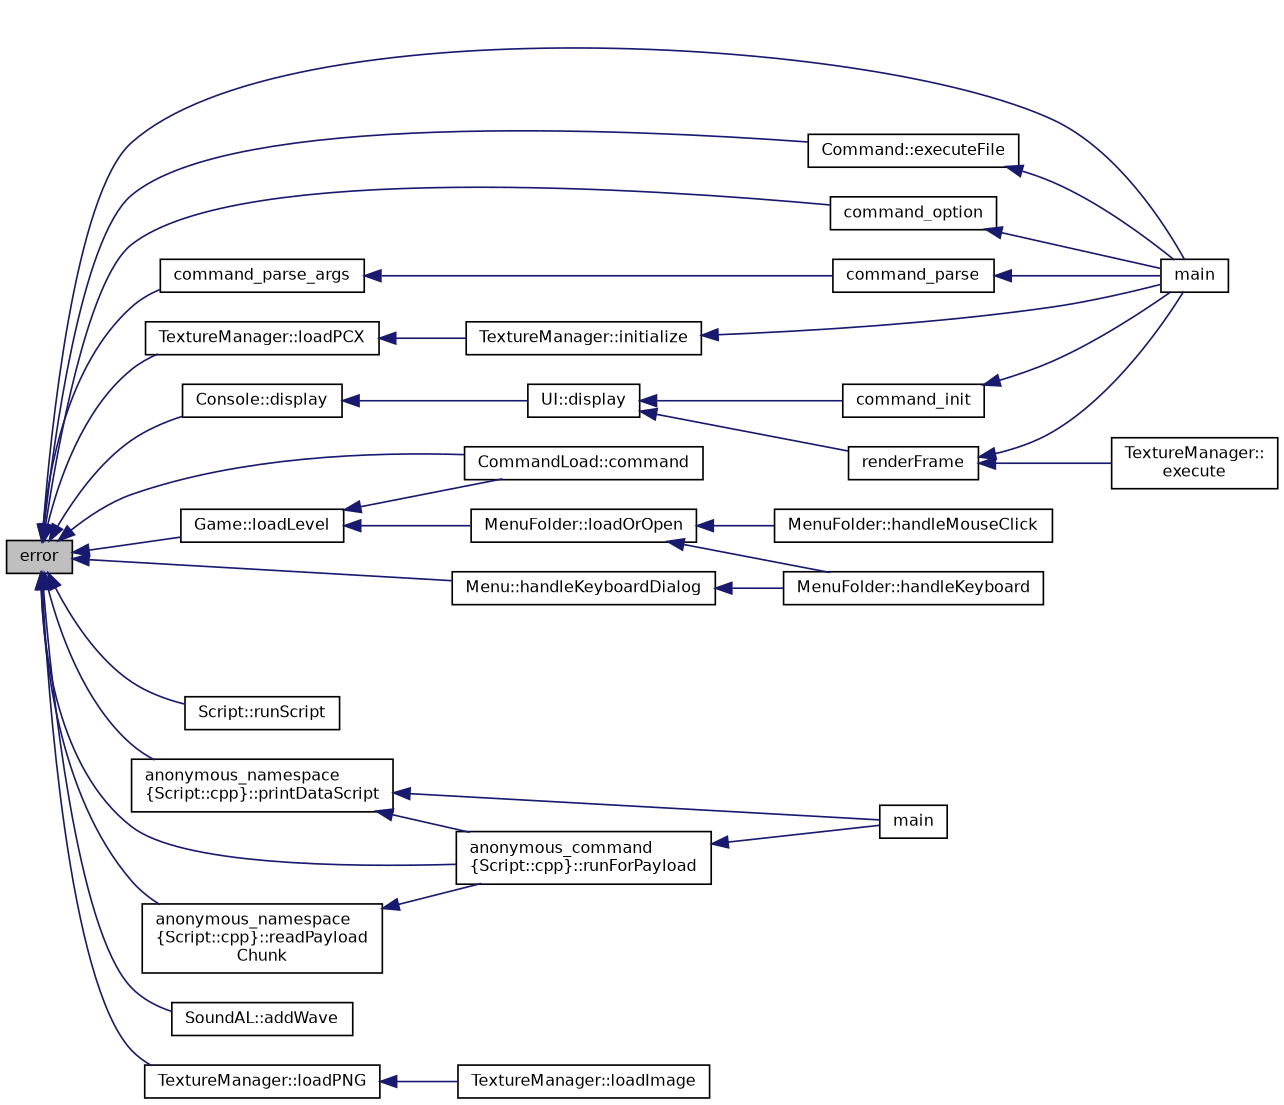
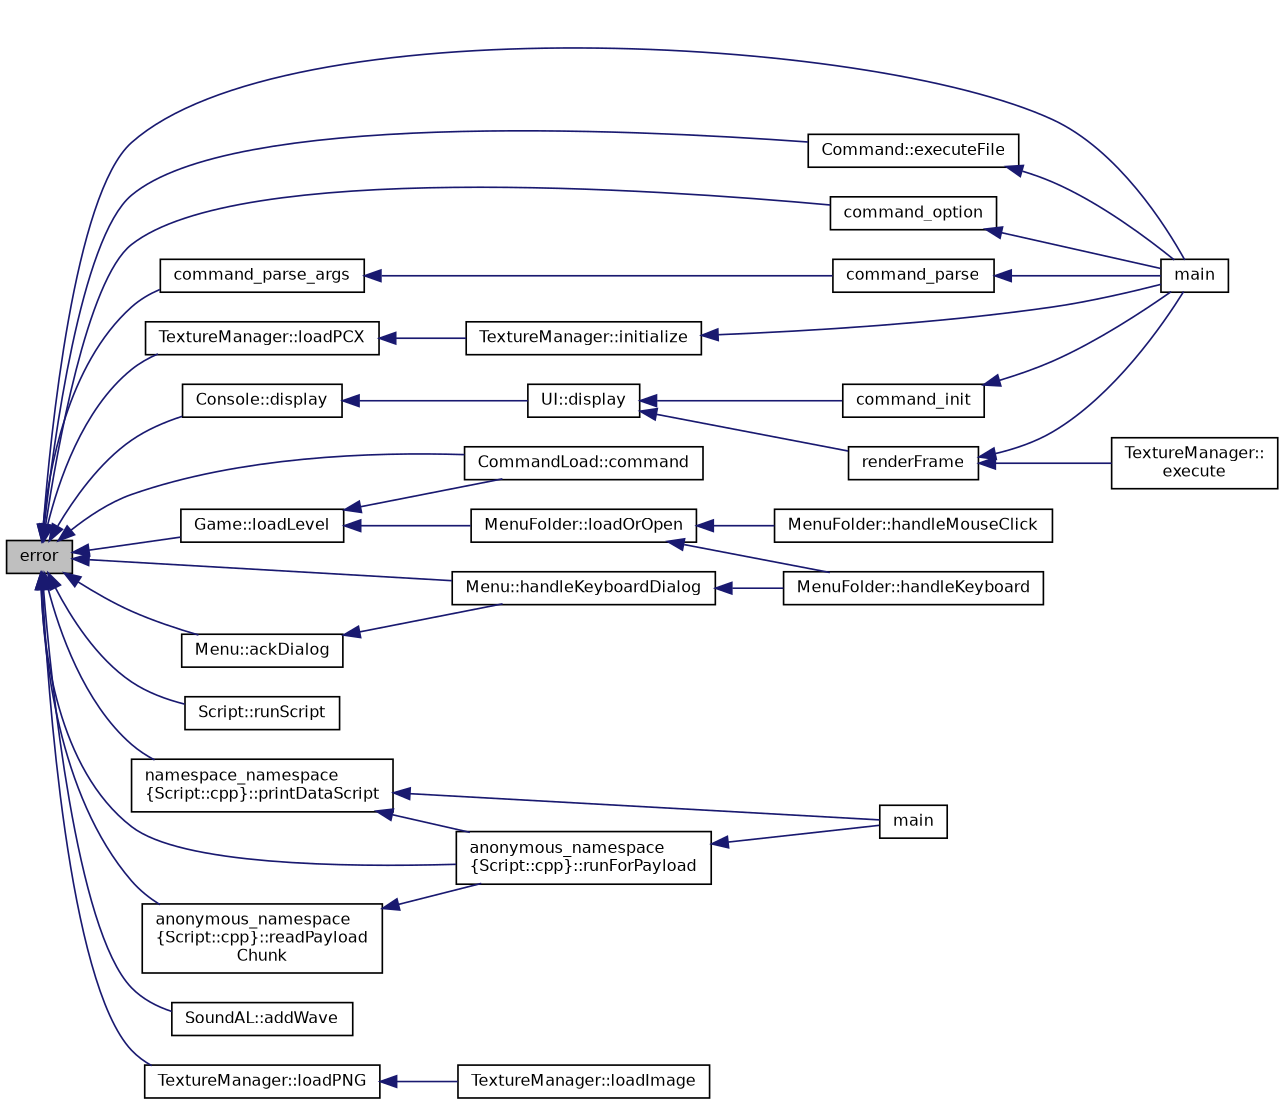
none -> (262, 651)
(262, 786) -> (262, 786)
(584, 858) -> (584, 858)
